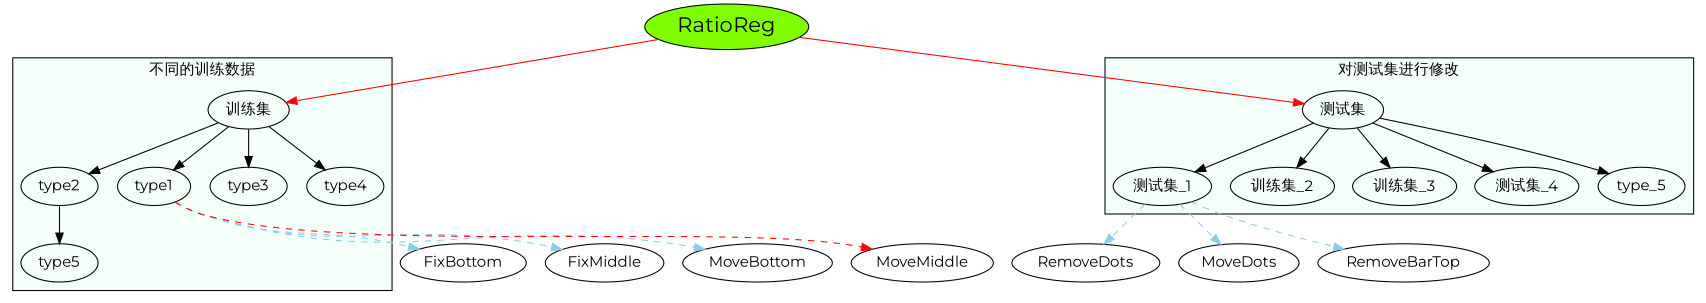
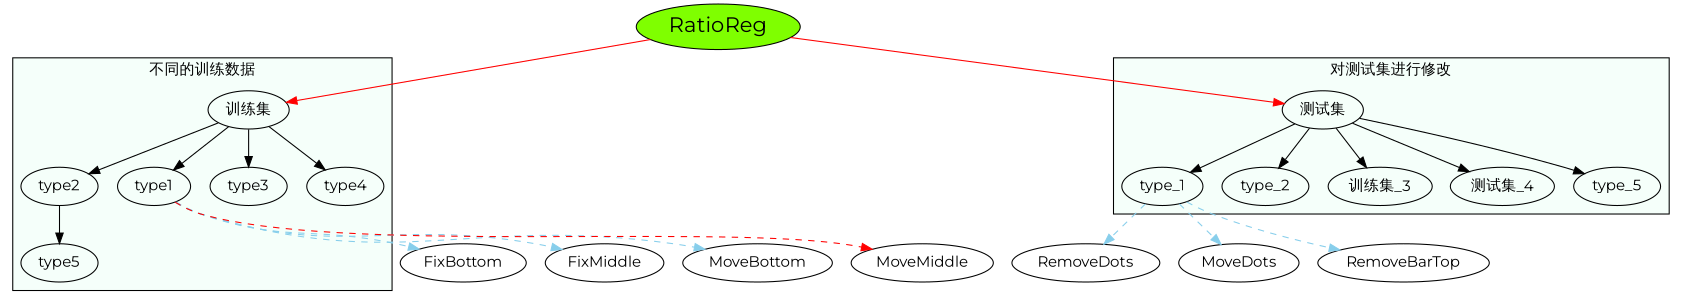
(1162, 186) -> (1162, 186)
(1282, 186) -> (1265, 186)
